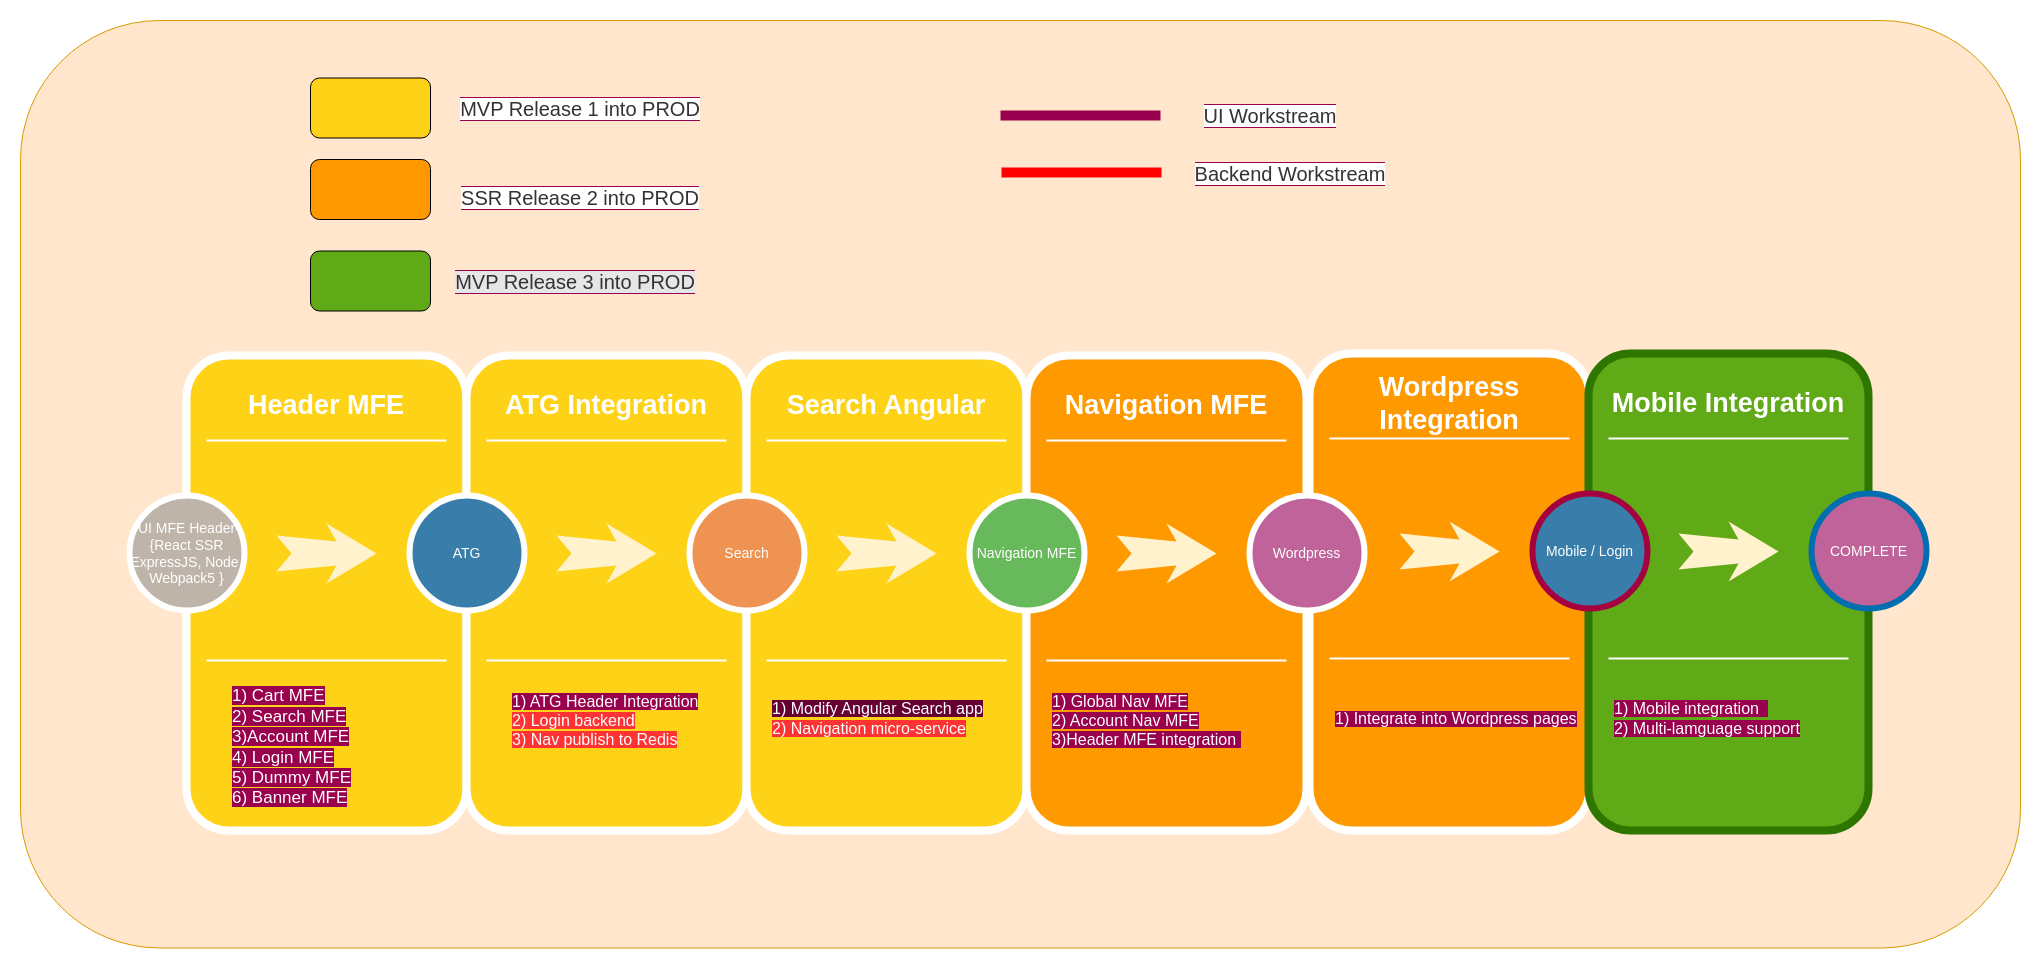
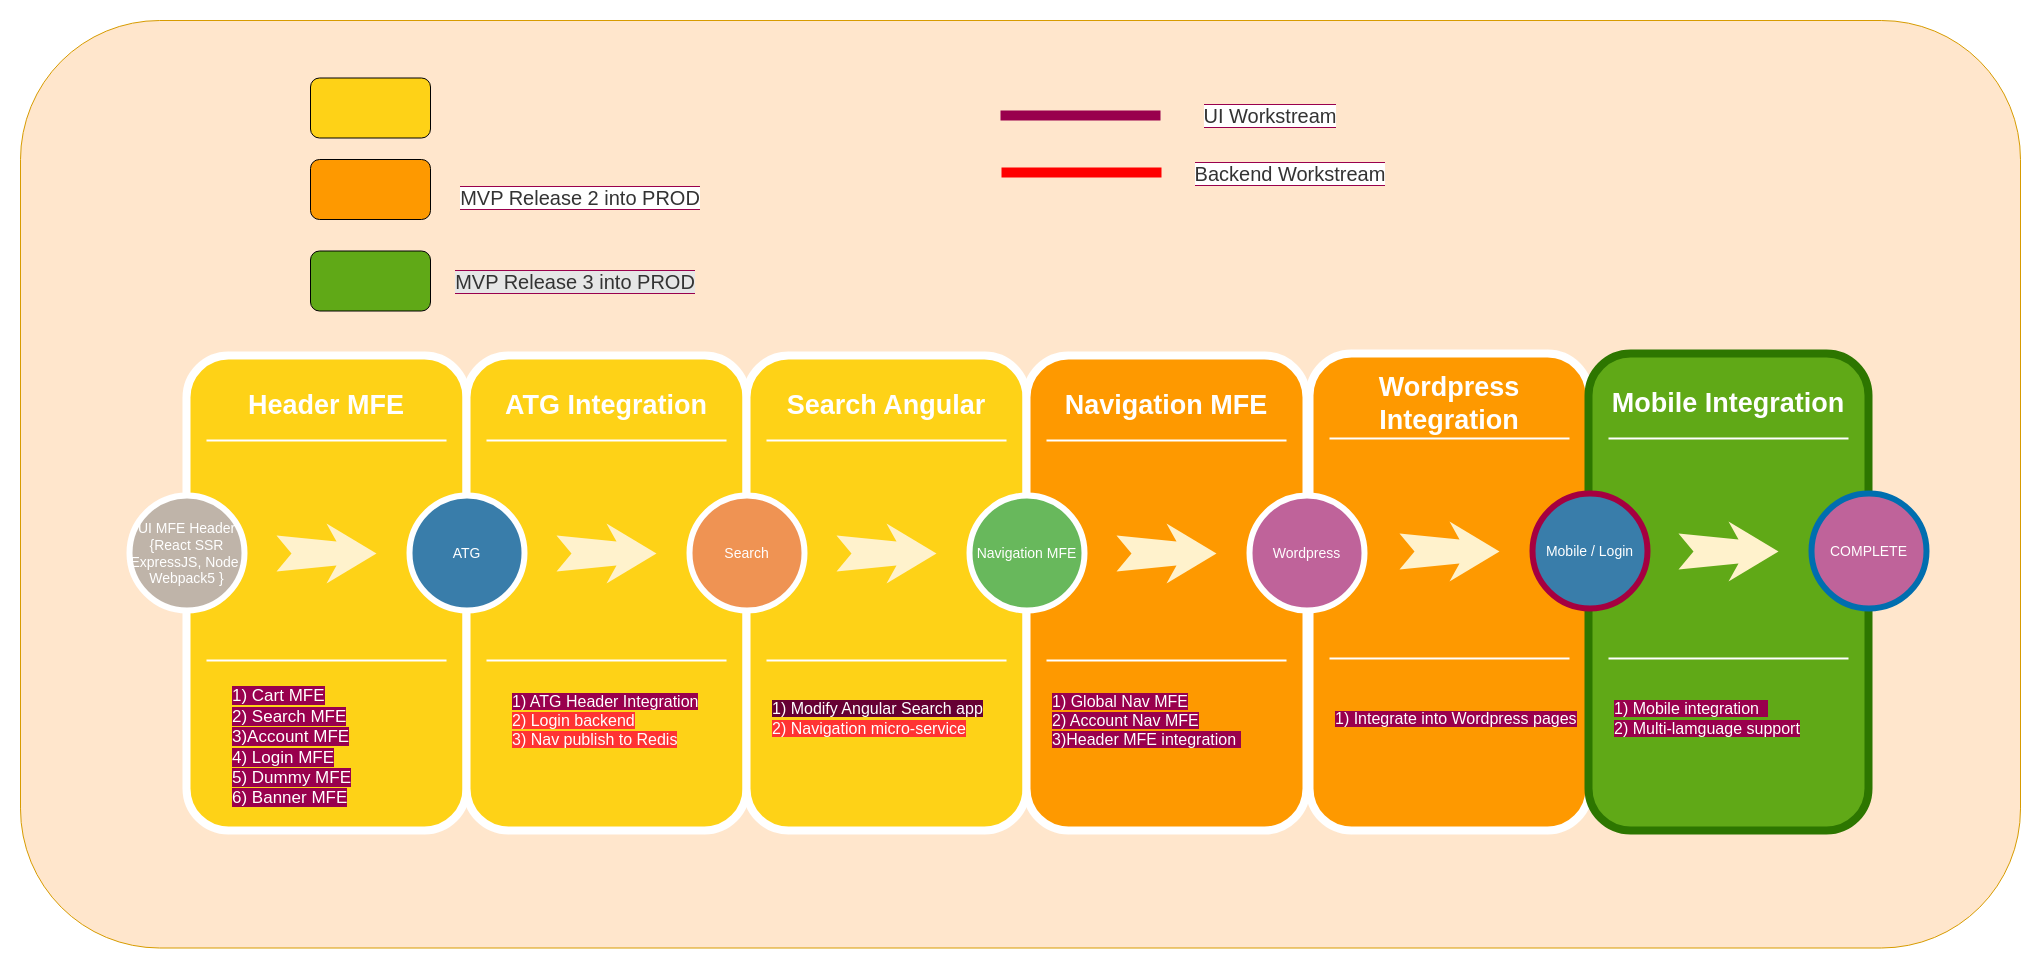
(581, 108) -> none
(581, 198) -> (581, 198)
